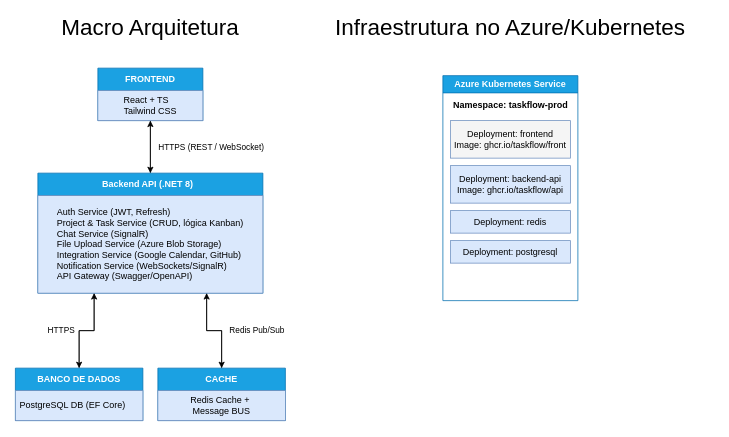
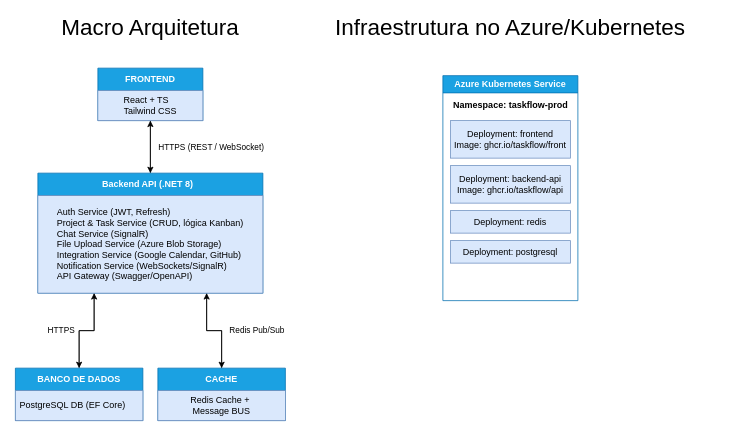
(510, 139) -> (510, 139)
